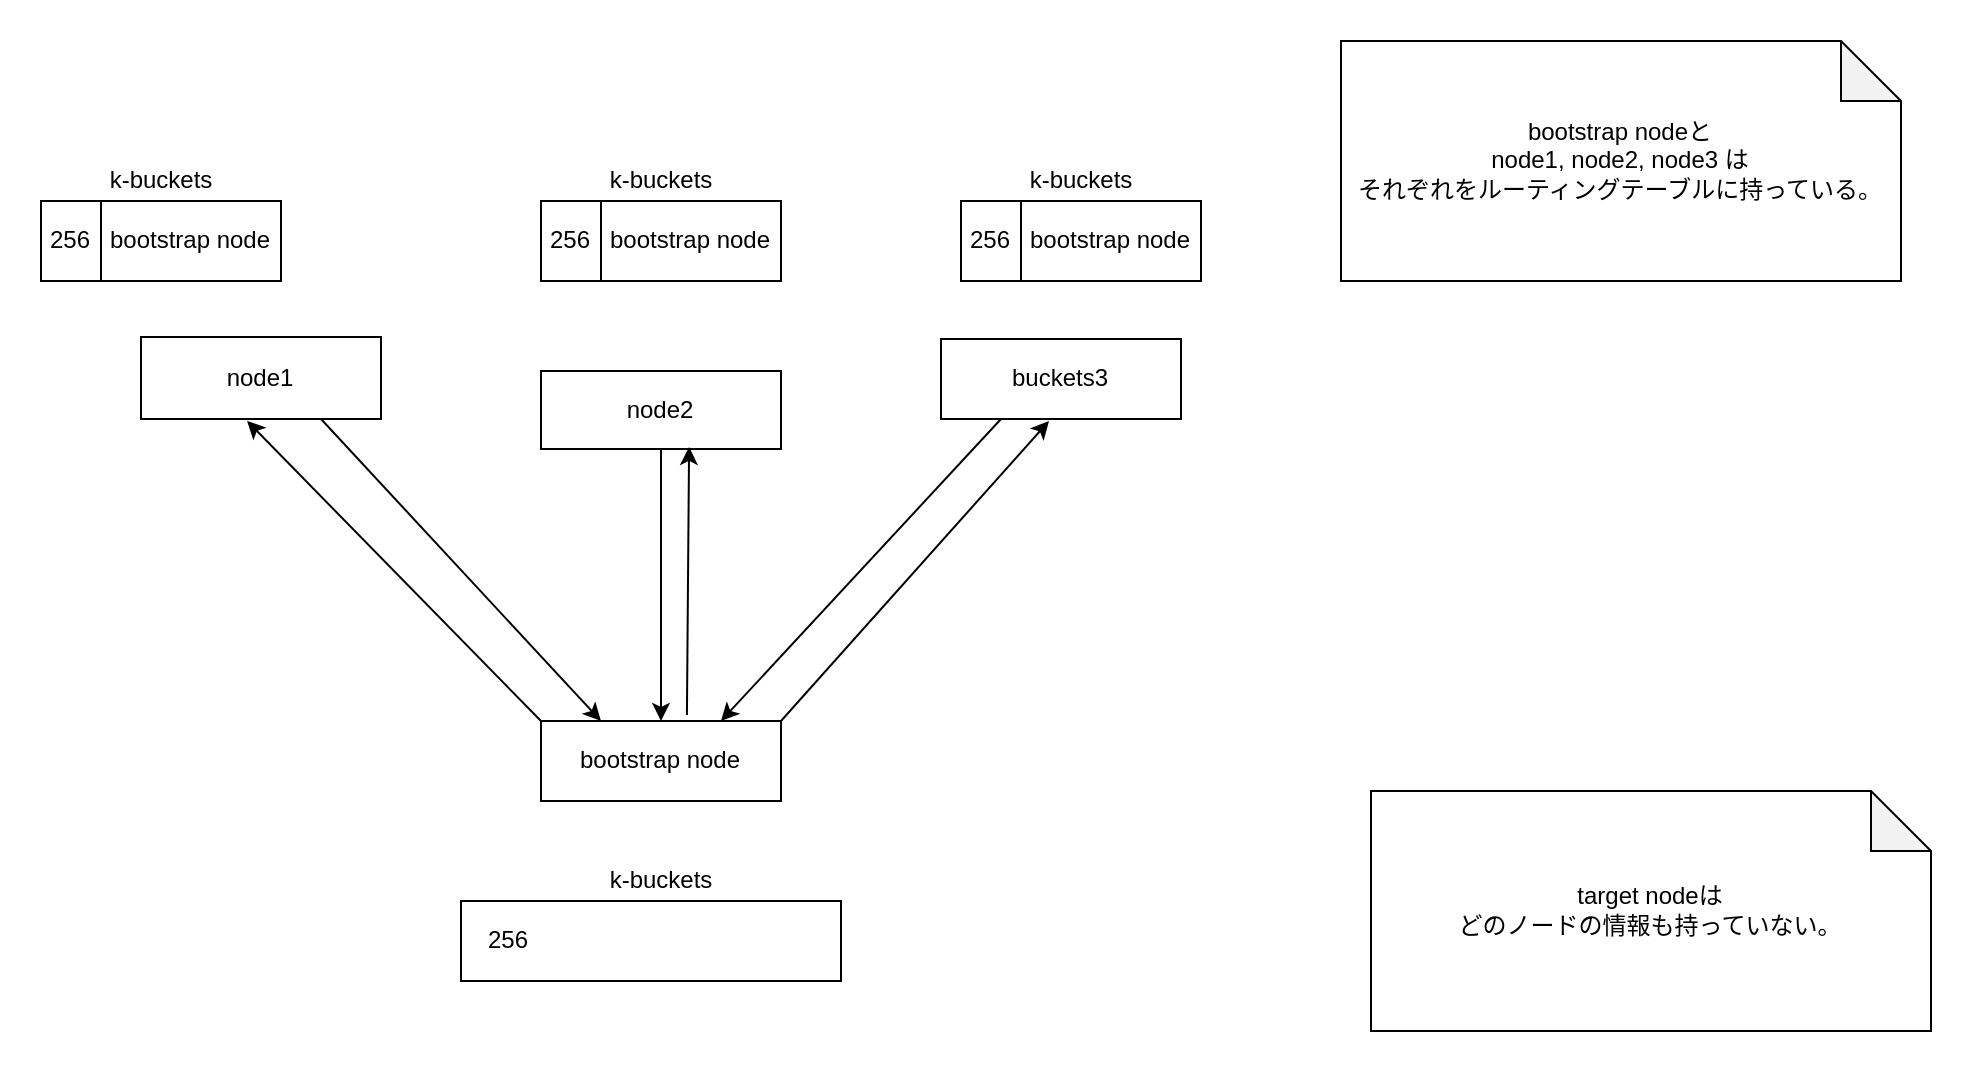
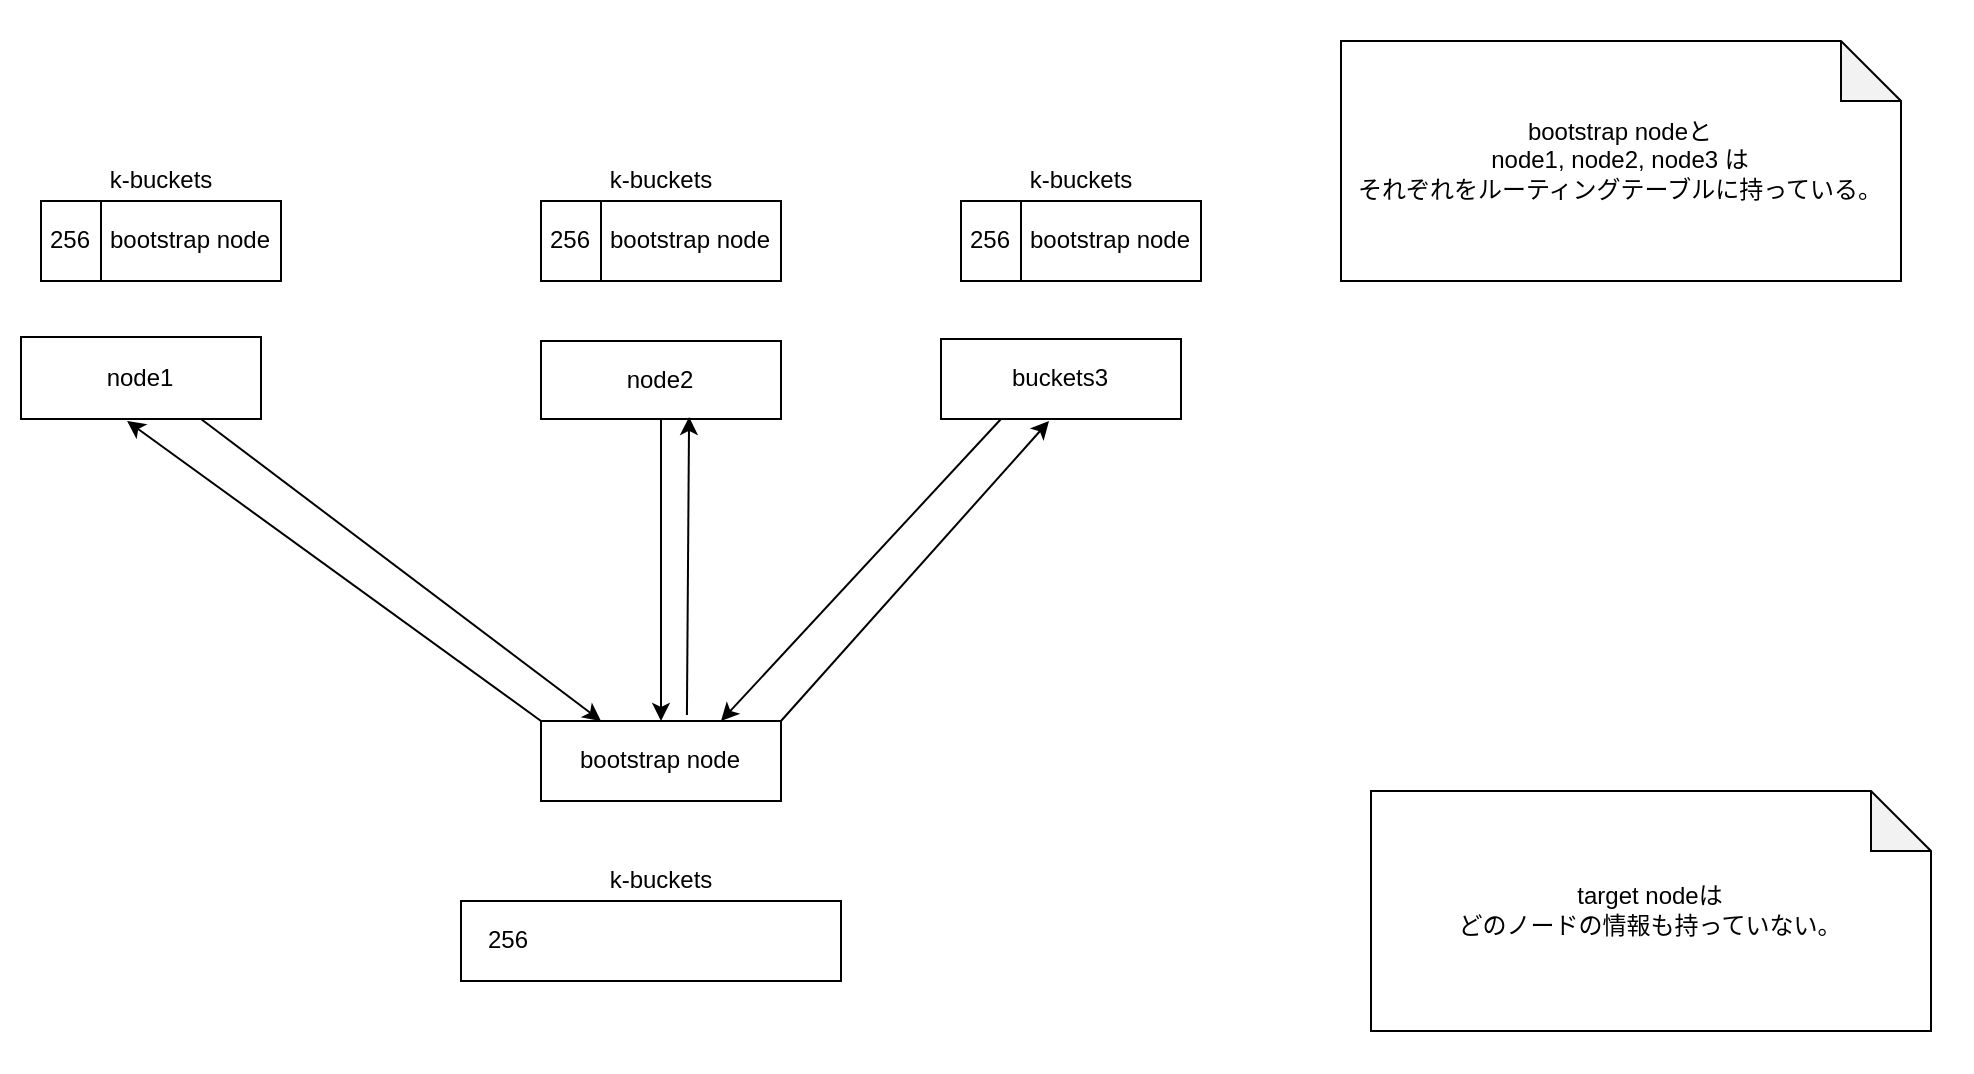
(261, 378) -> (141, 378)
(661, 410) -> (661, 380)
